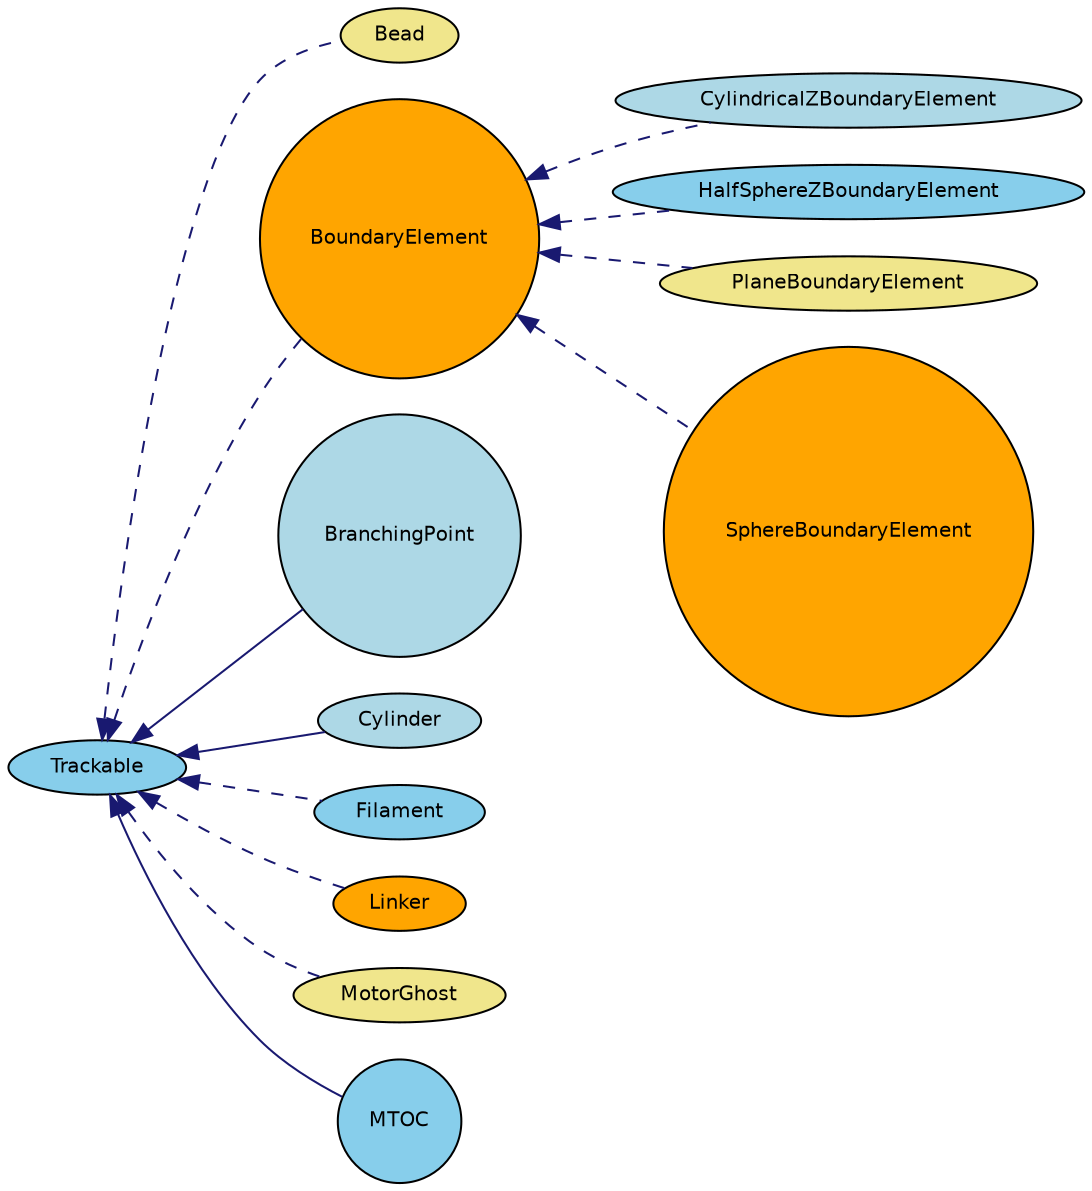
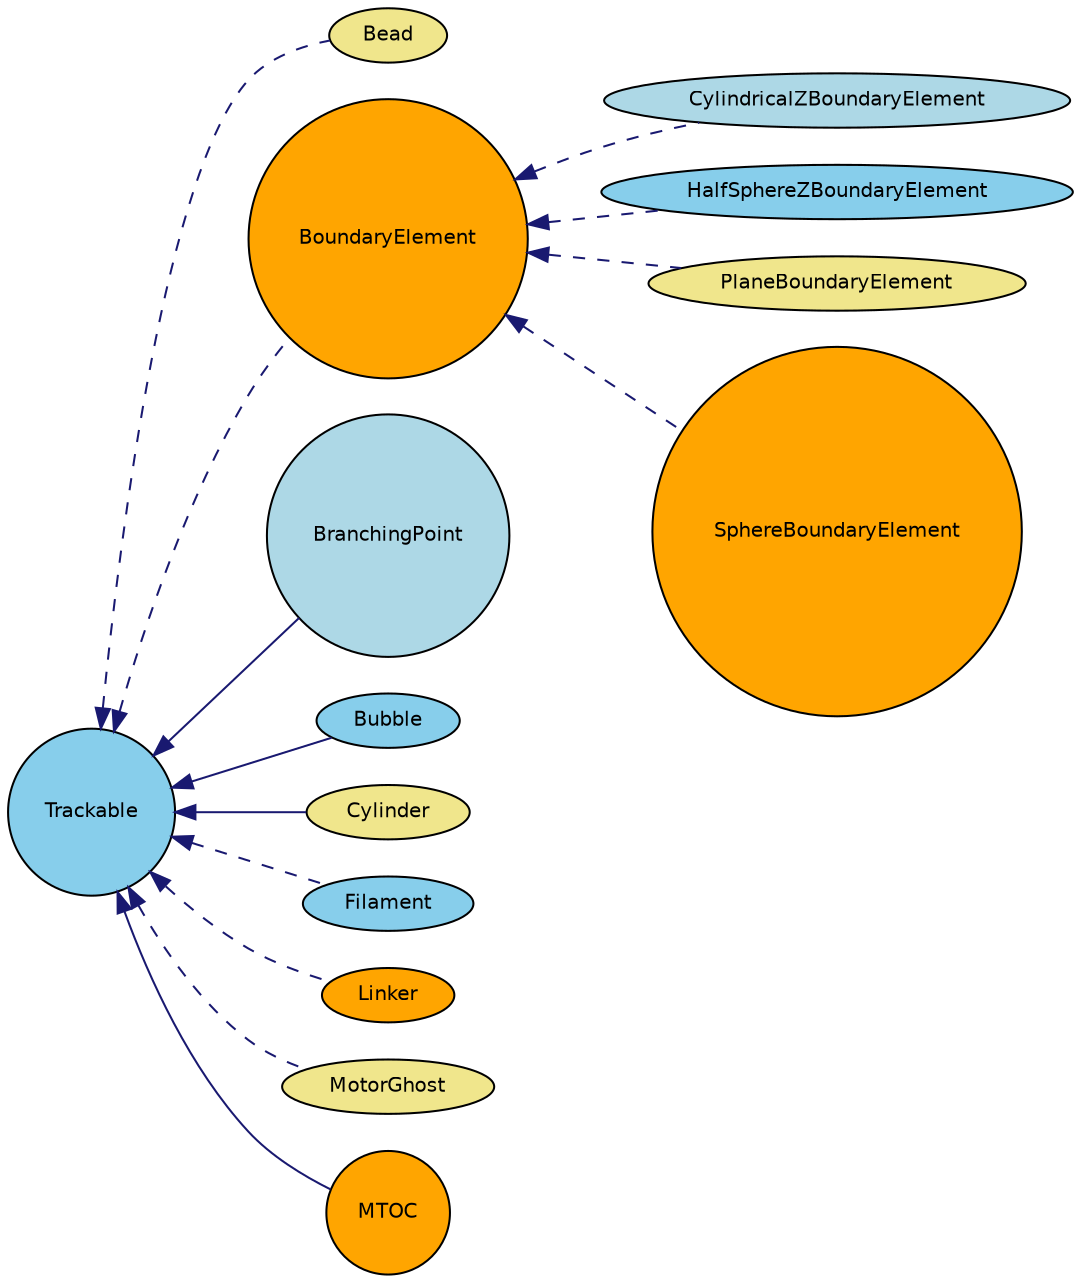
none -> (388, 721)
(400, 721) -> (388, 812)
(97, 767) -> (92, 812)
(400, 1121) -> (388, 1213)
